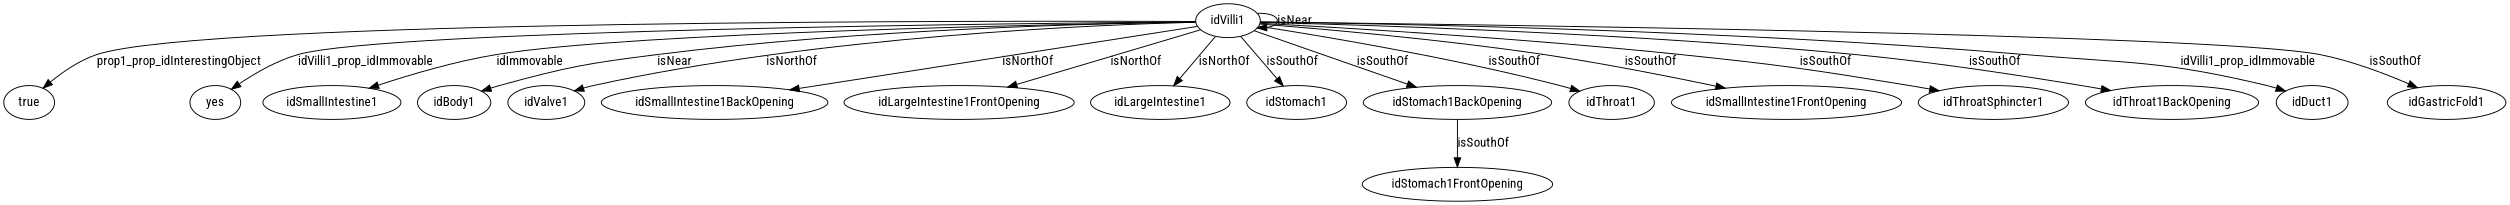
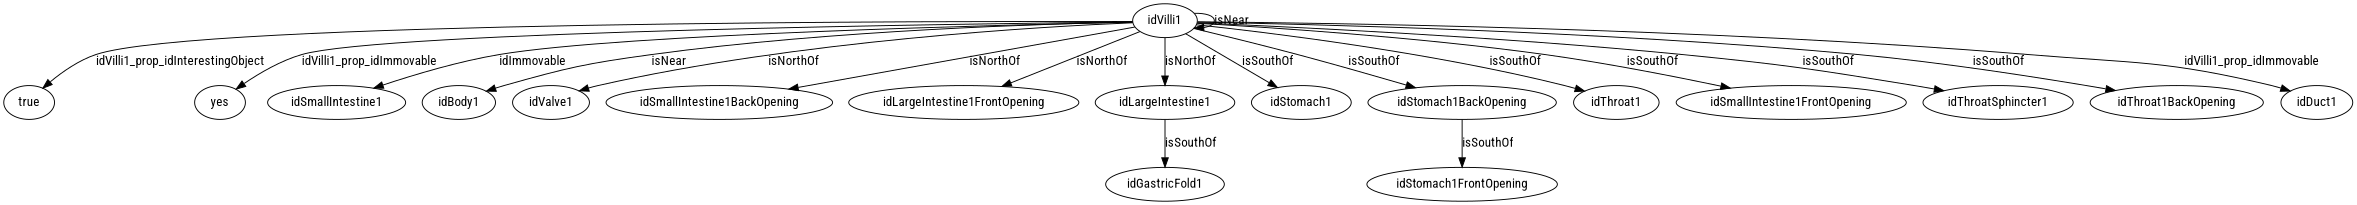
(1837, 32) -> (1165, 139)
(179, 62) -> (181, 62)
